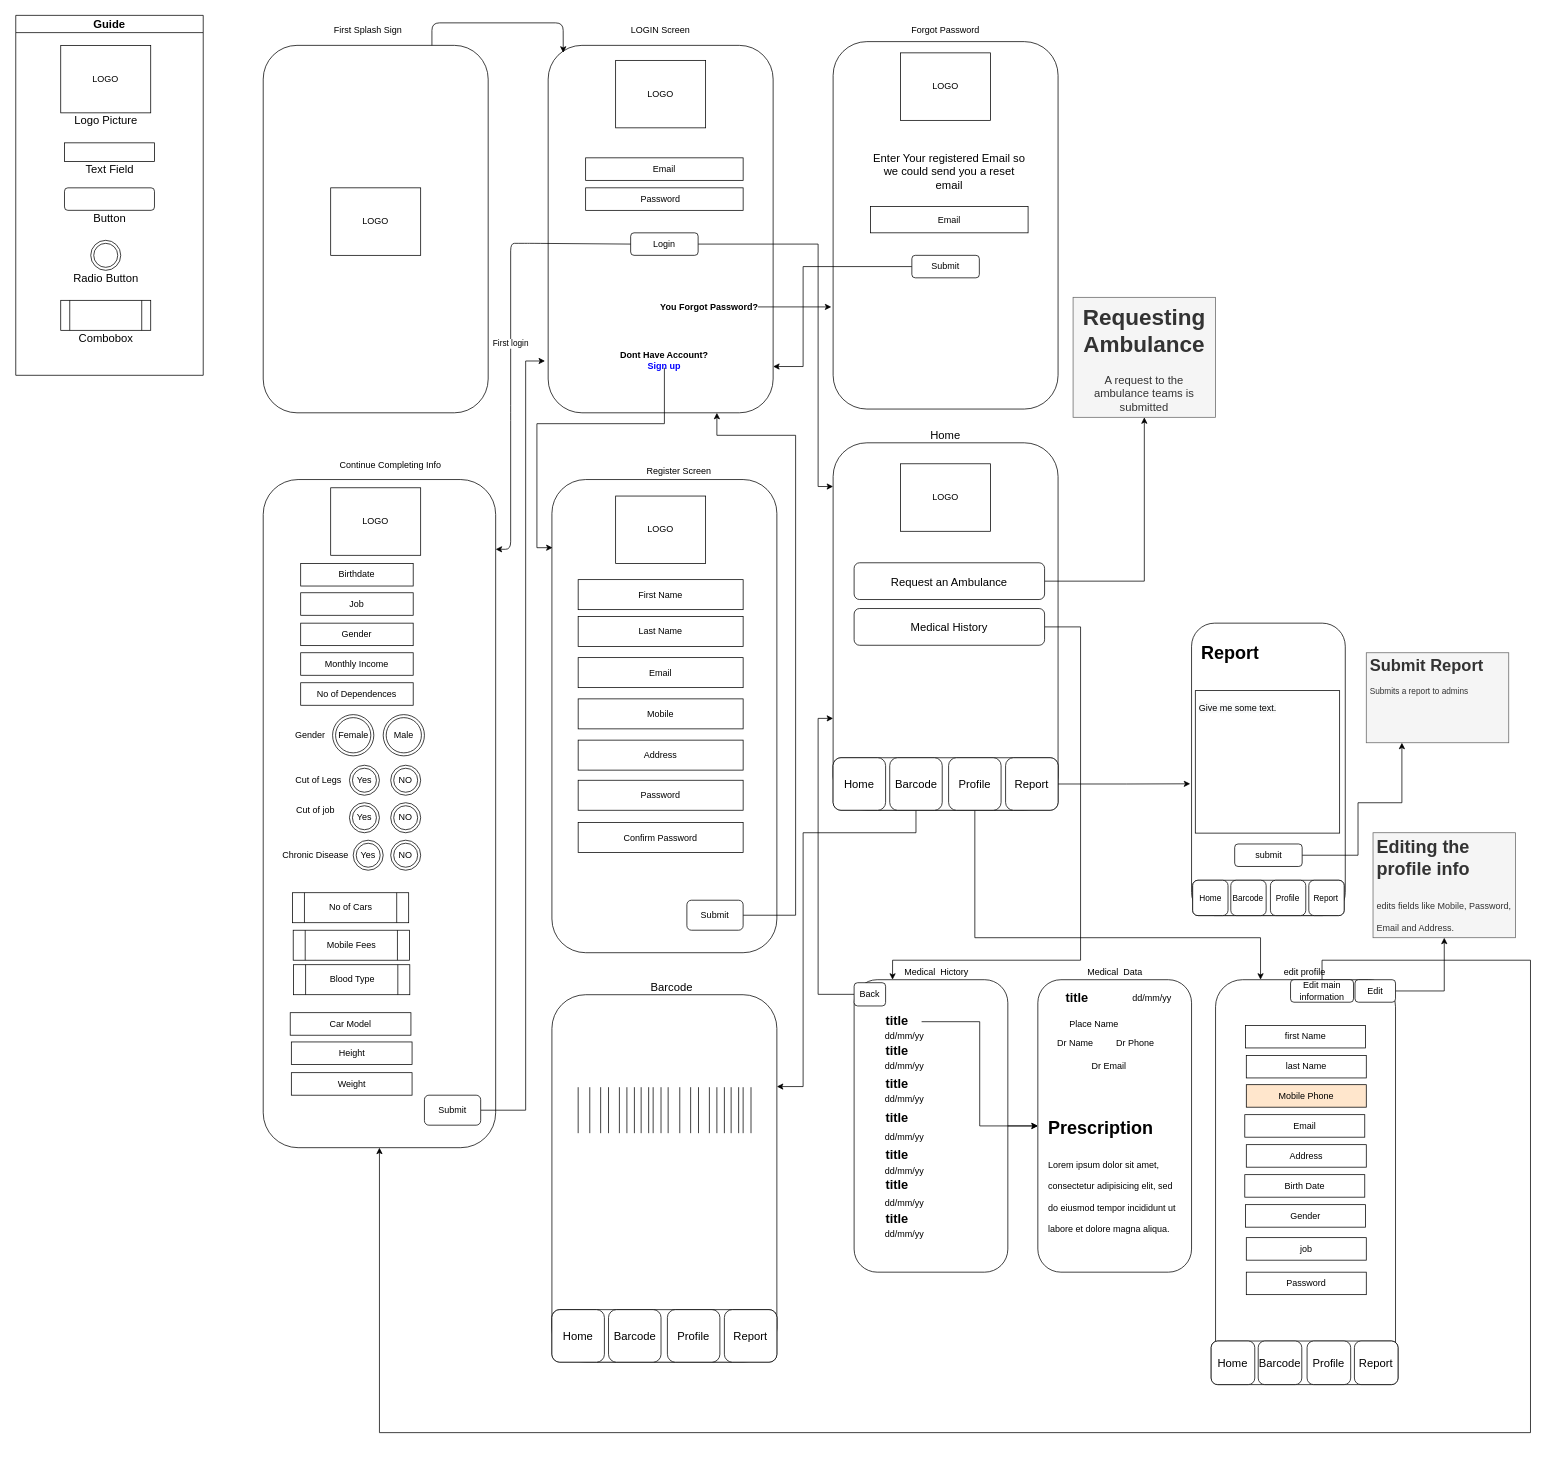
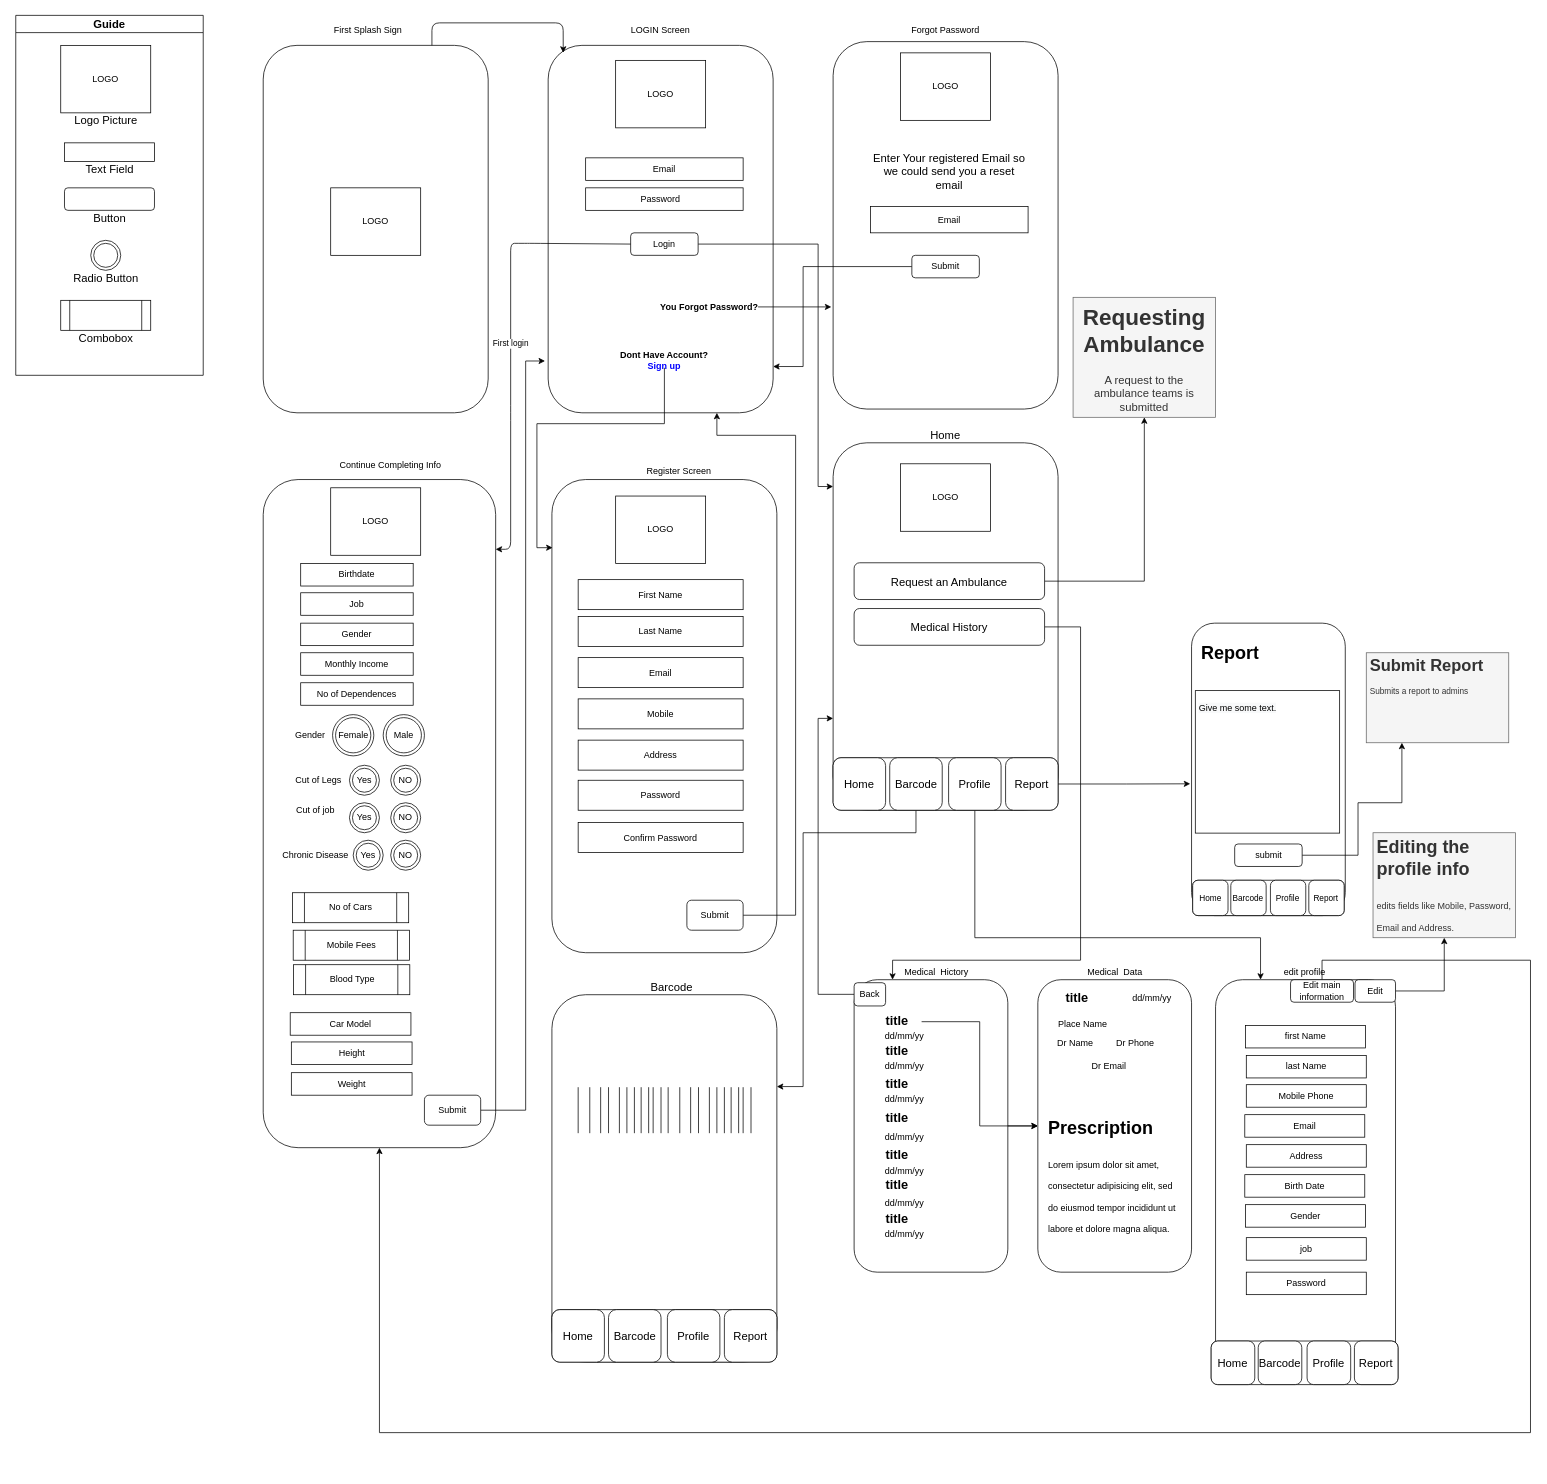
(1094, 1024) -> (1083, 1024)
(1306, 1096) -> (1306, 1096)
